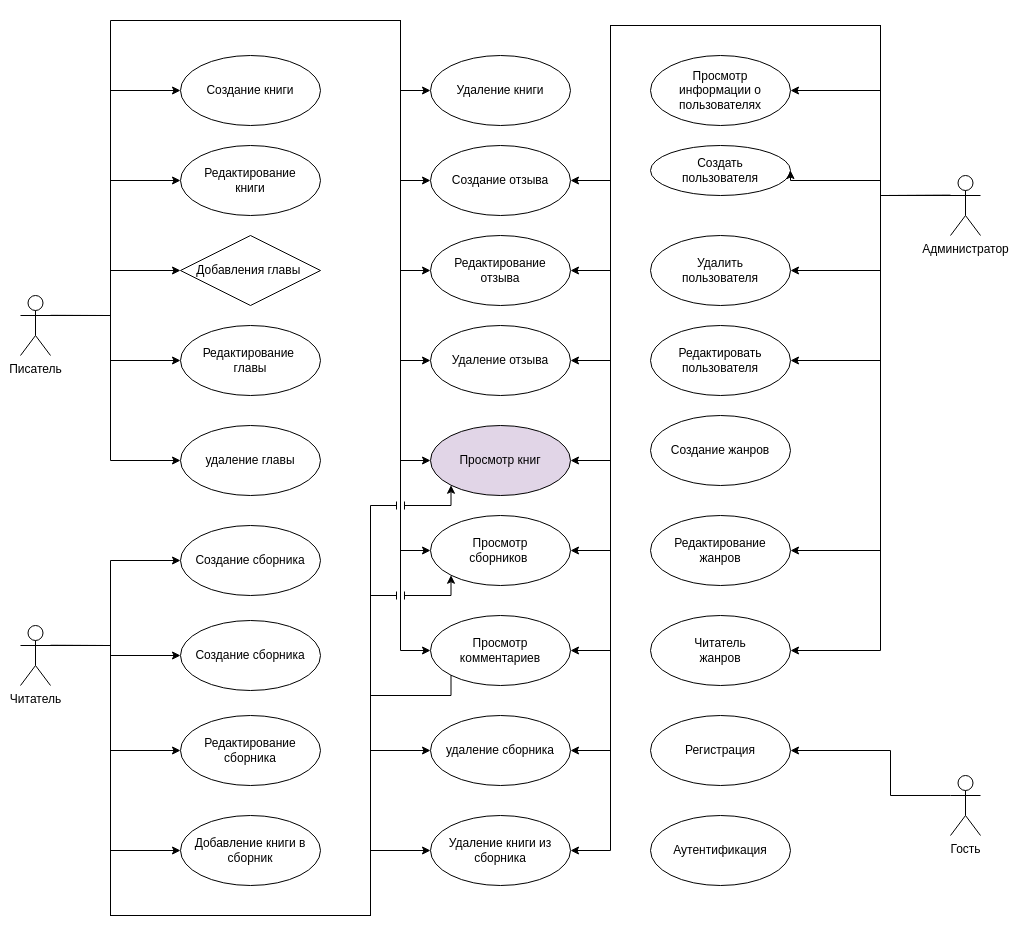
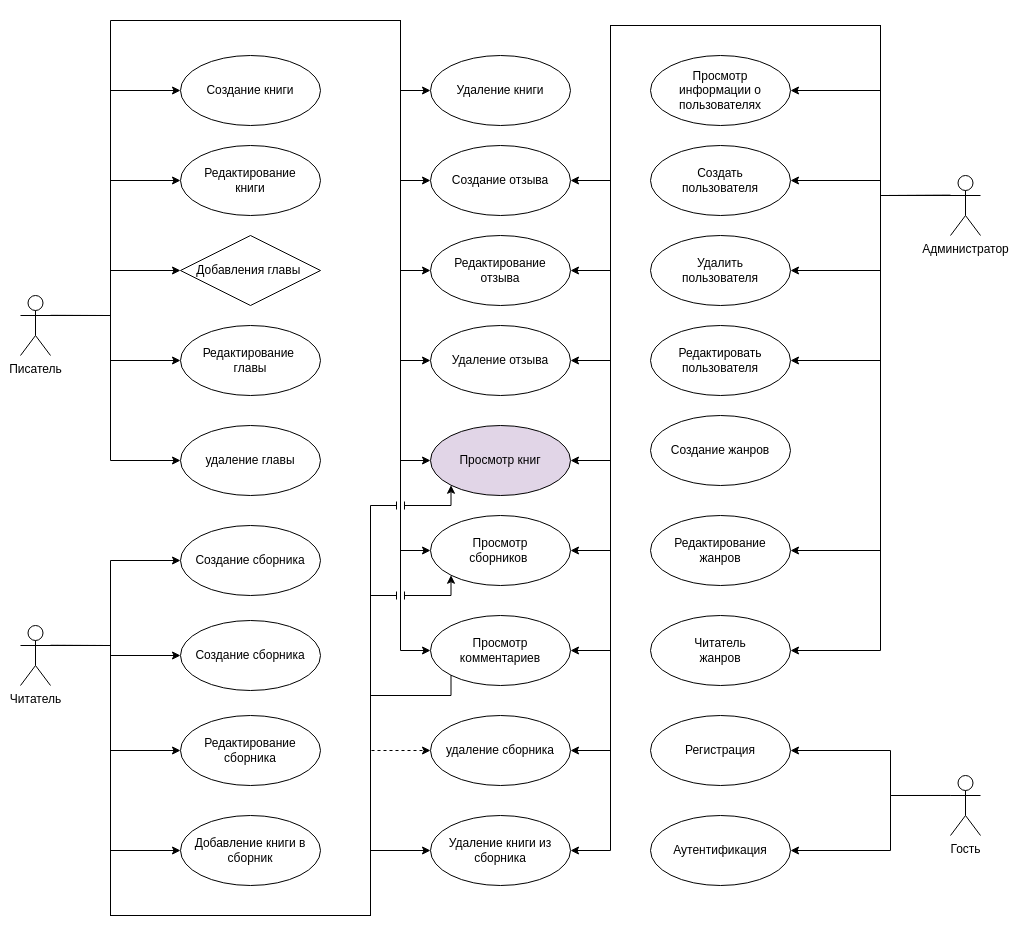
(721, 171) -> (721, 181)
(398, 751) -> (398, 751)
none -> (870, 851)
